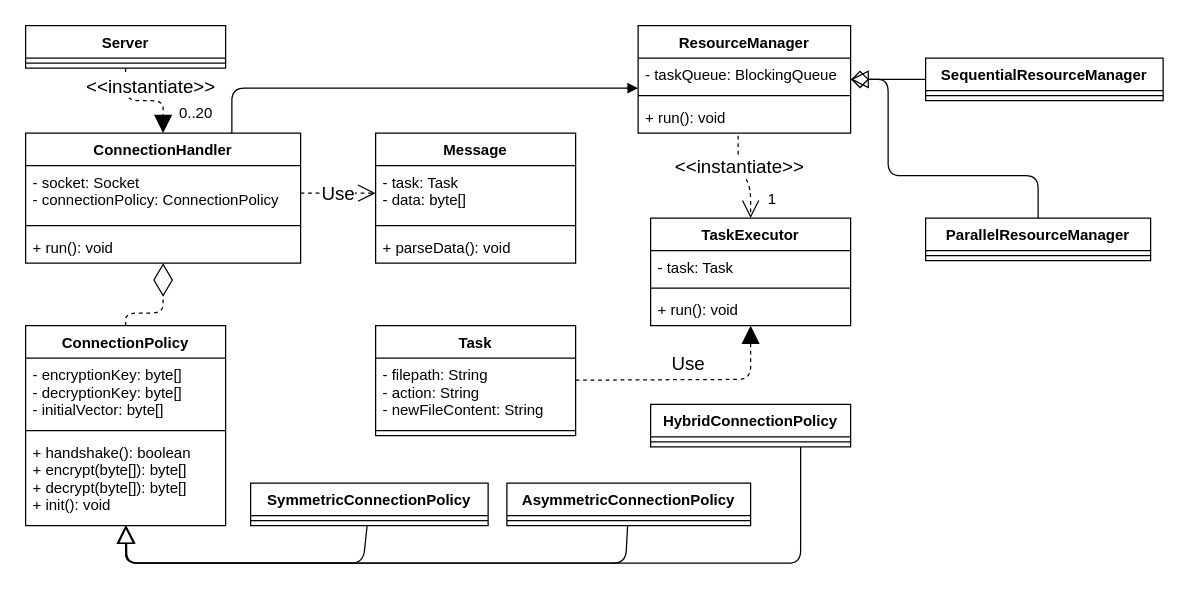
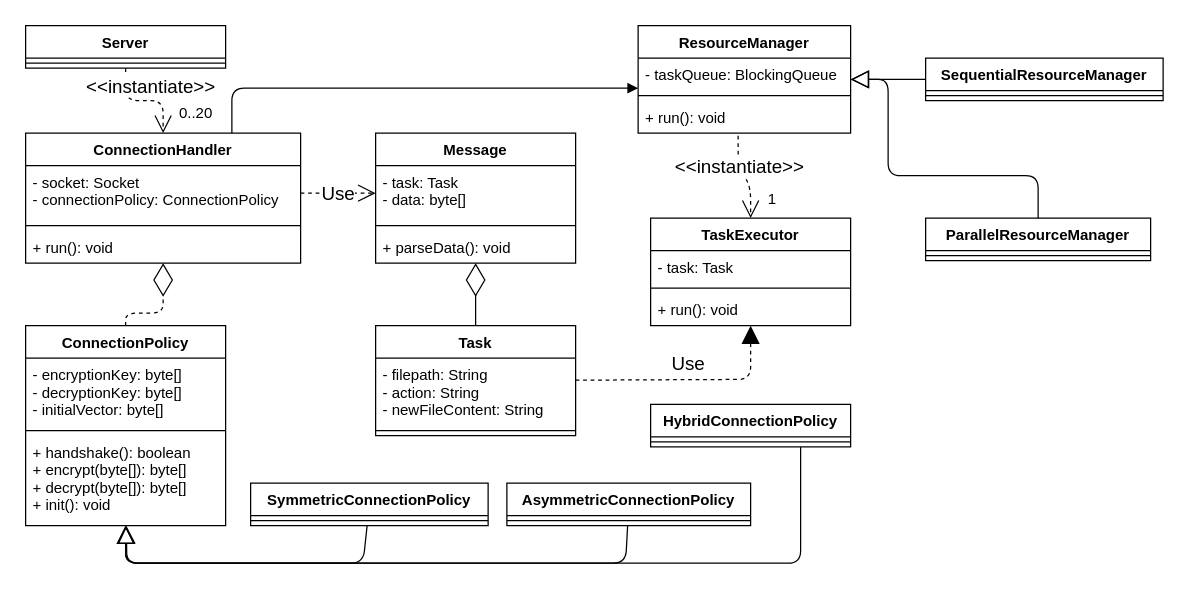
(885, 81) -> (885, 81)
(163, 108) -> (163, 117)
none -> (476, 310)
